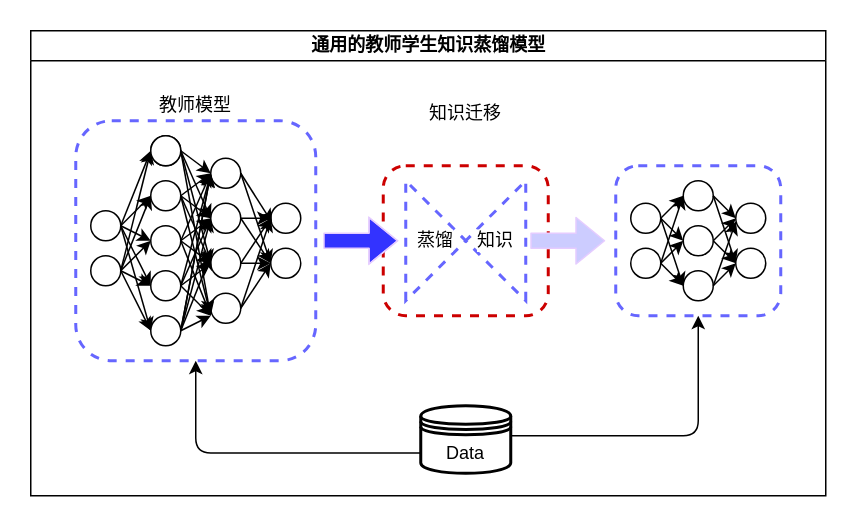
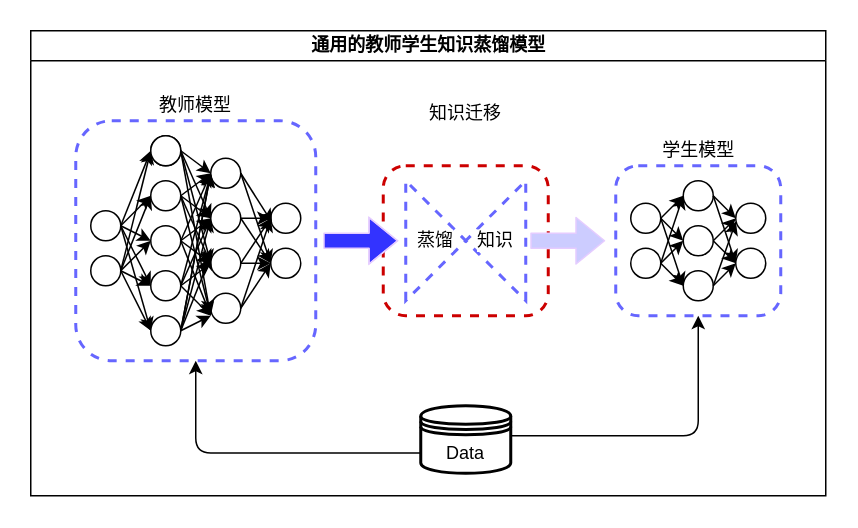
none -> (698, 151)
